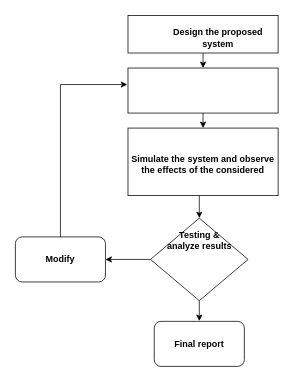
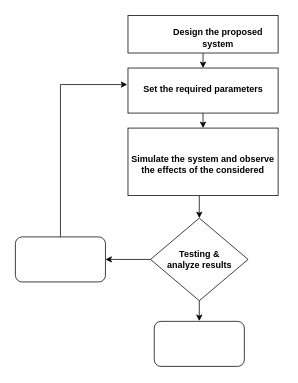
none -> (203, 89)
(199, 240) -> (199, 259)
(60, 259) -> none
(199, 344) -> none
